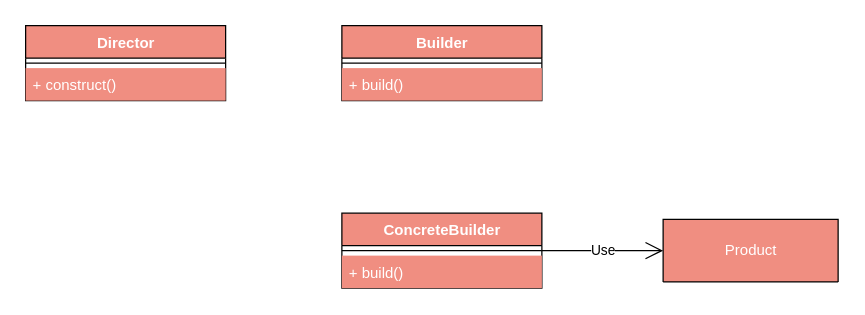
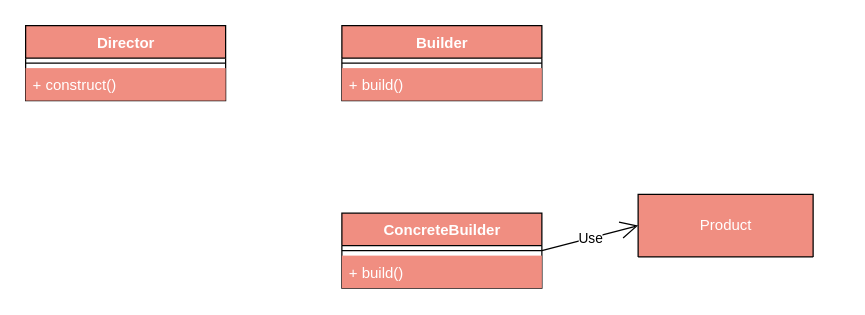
(751, 251) -> (726, 226)
